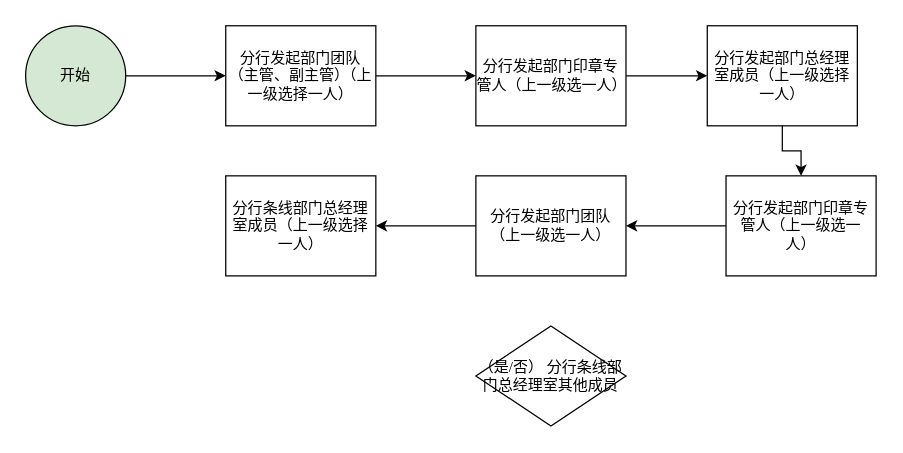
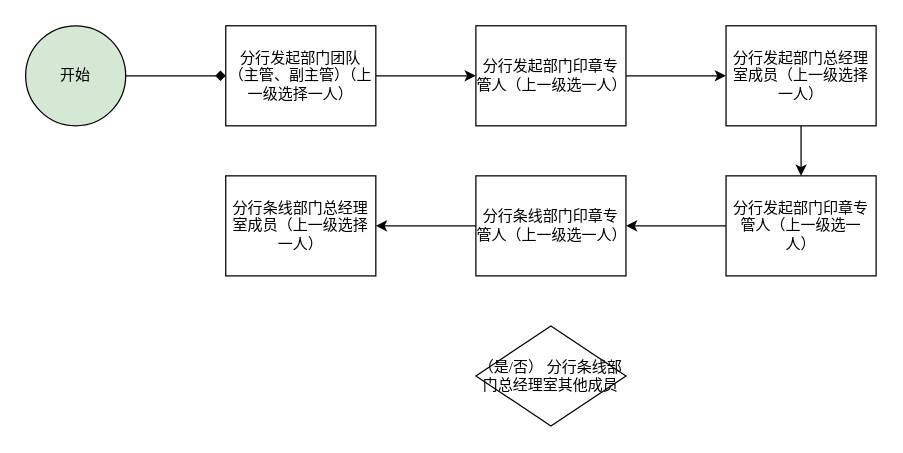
(216, 76) -> (215, 76)
(782, 76) -> (801, 76)
(551, 226) -> (551, 226)
